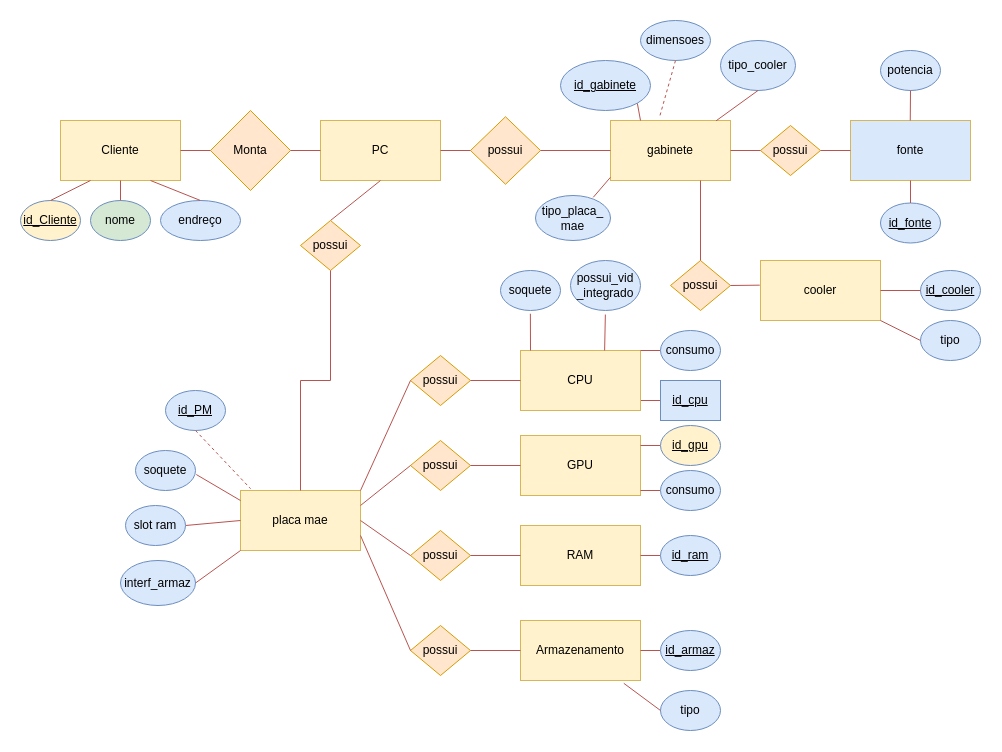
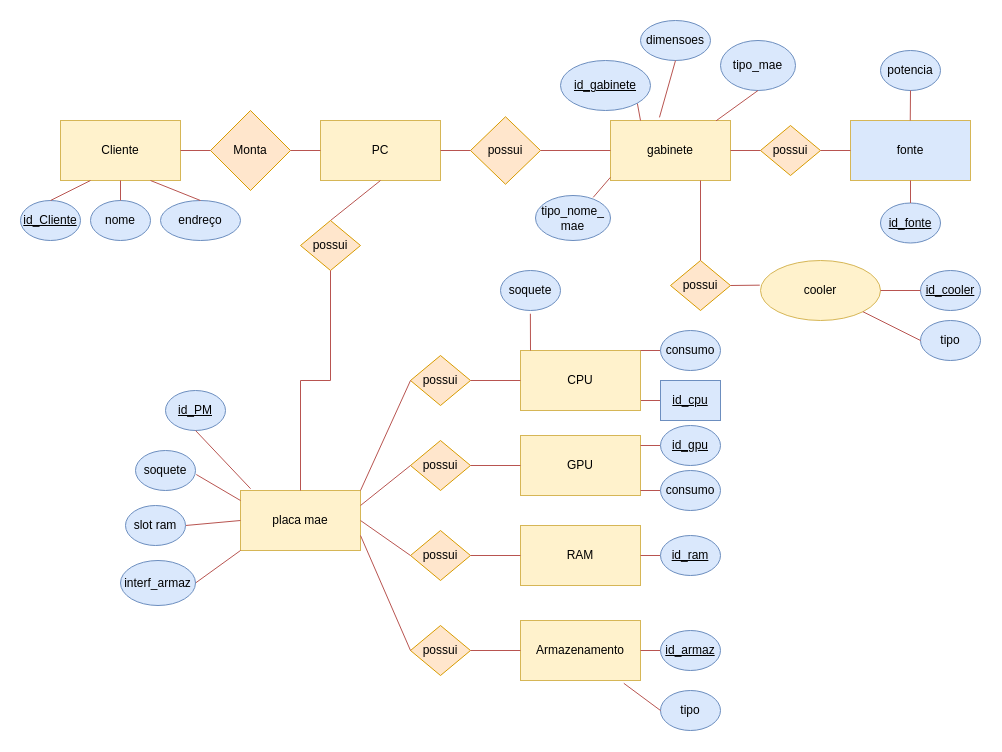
(758, 66) -> (758, 66)
(667, 89) -> (667, 89)
(573, 219) -> (573, 219)
(51, 221) -> (51, 221)
(121, 221) -> (121, 221)
(606, 286) -> none
(821, 291) -> (821, 291)
(605, 333) -> none
(691, 446) -> (691, 446)
(223, 460) -> (223, 460)
